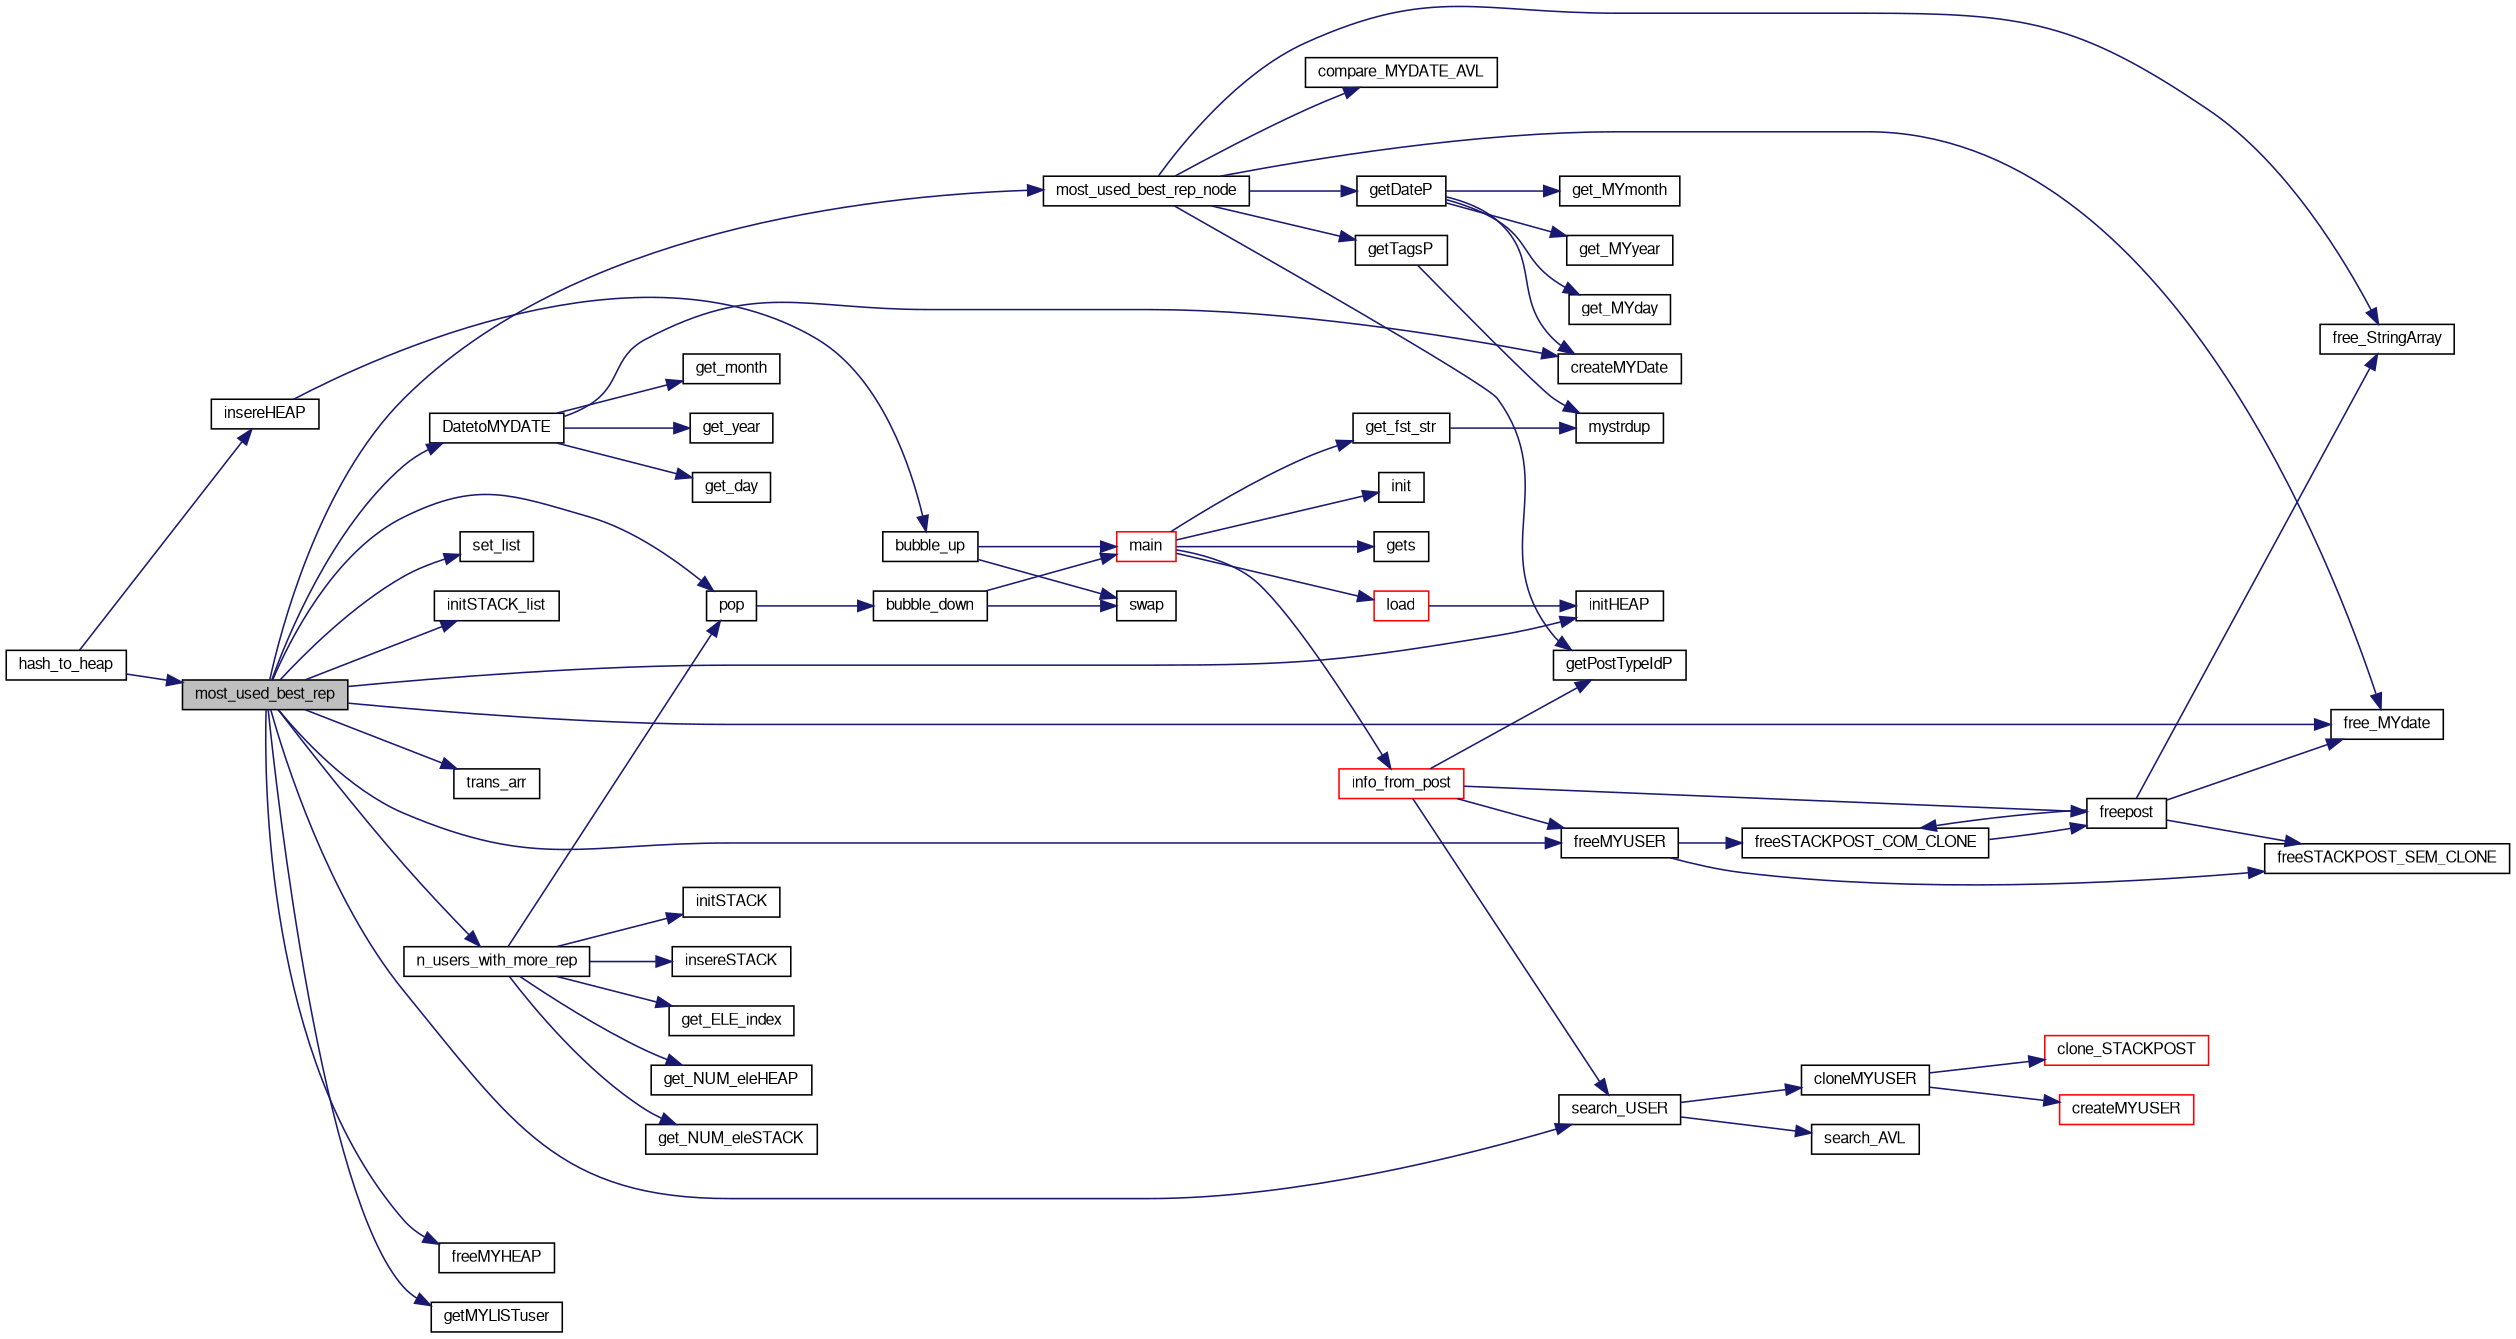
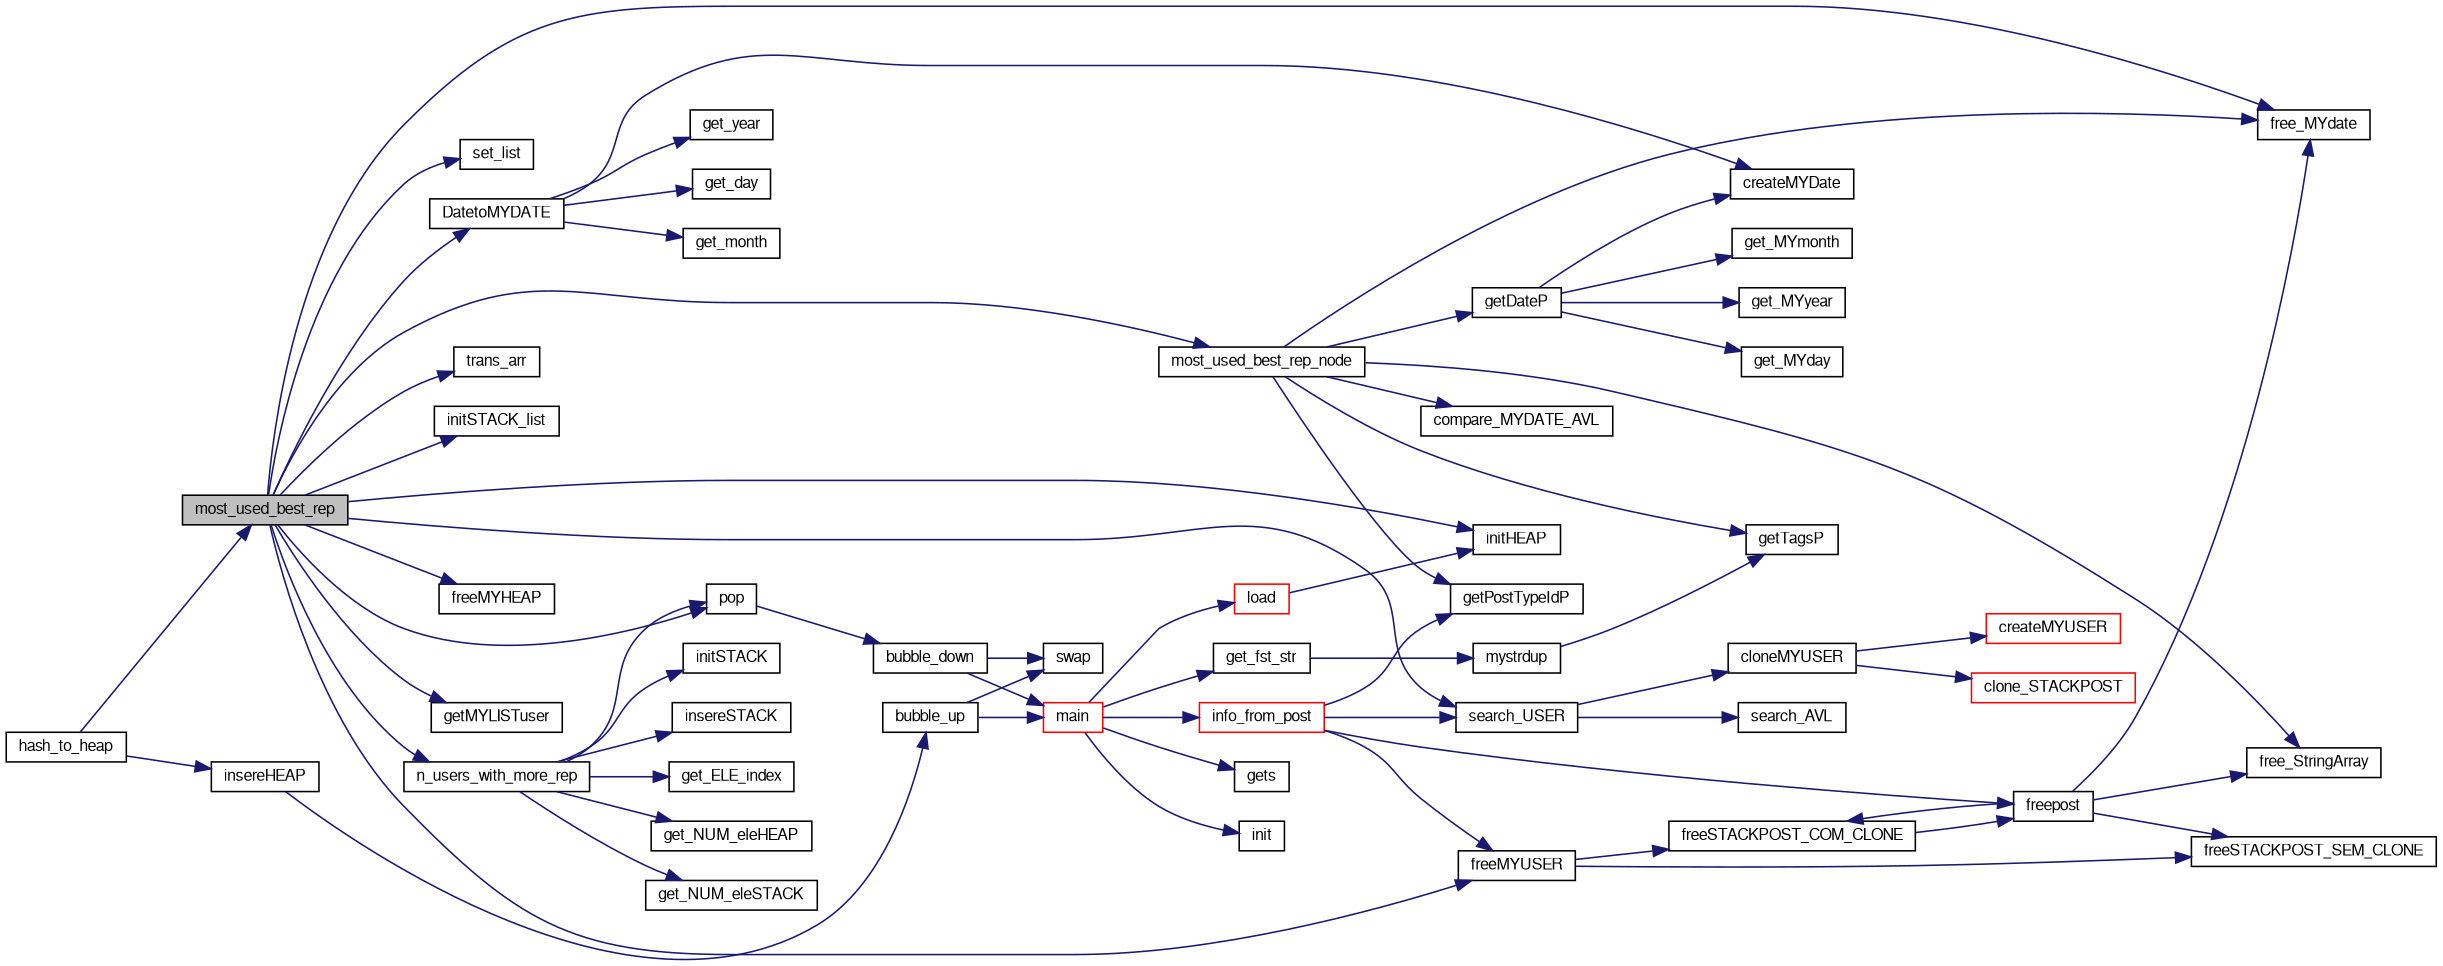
(1482, 331) -> (1657, 609)
